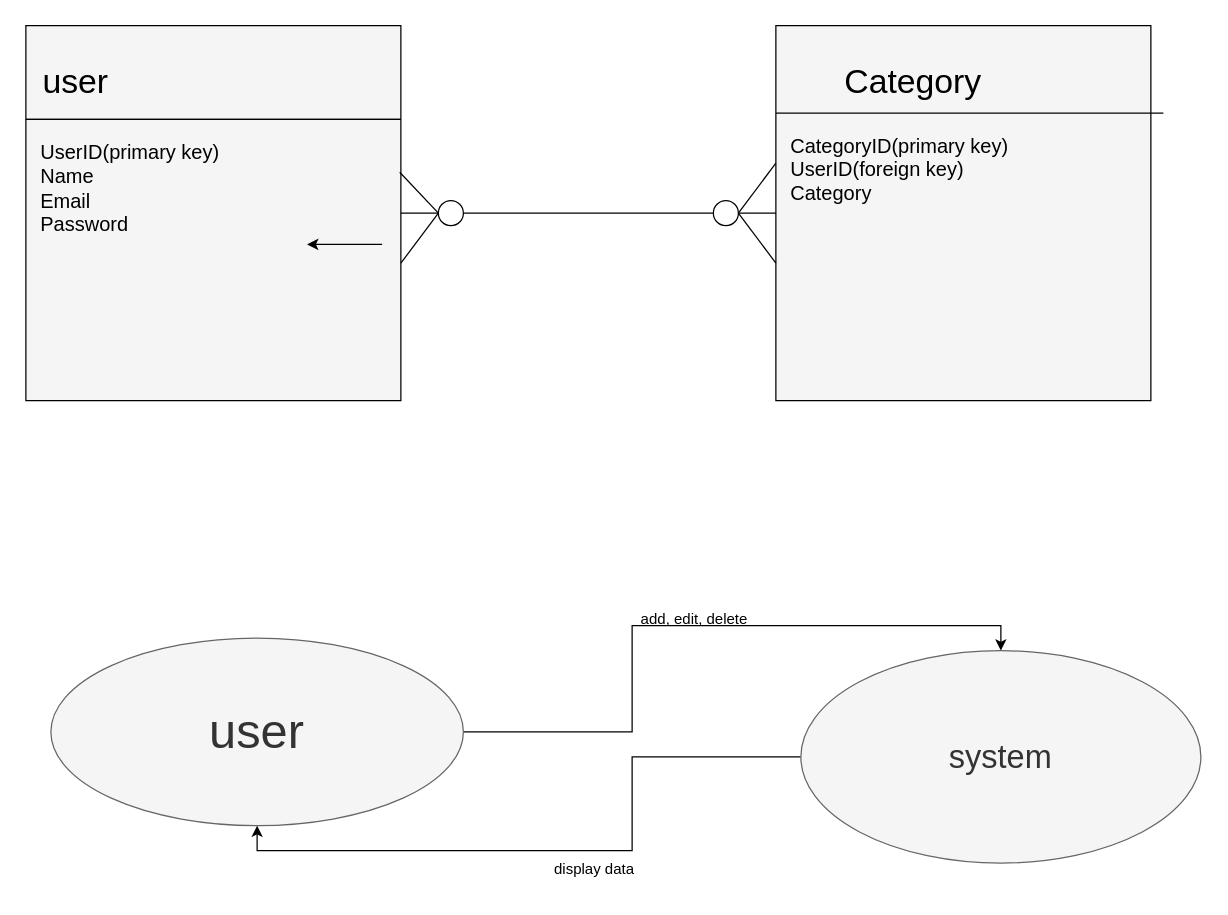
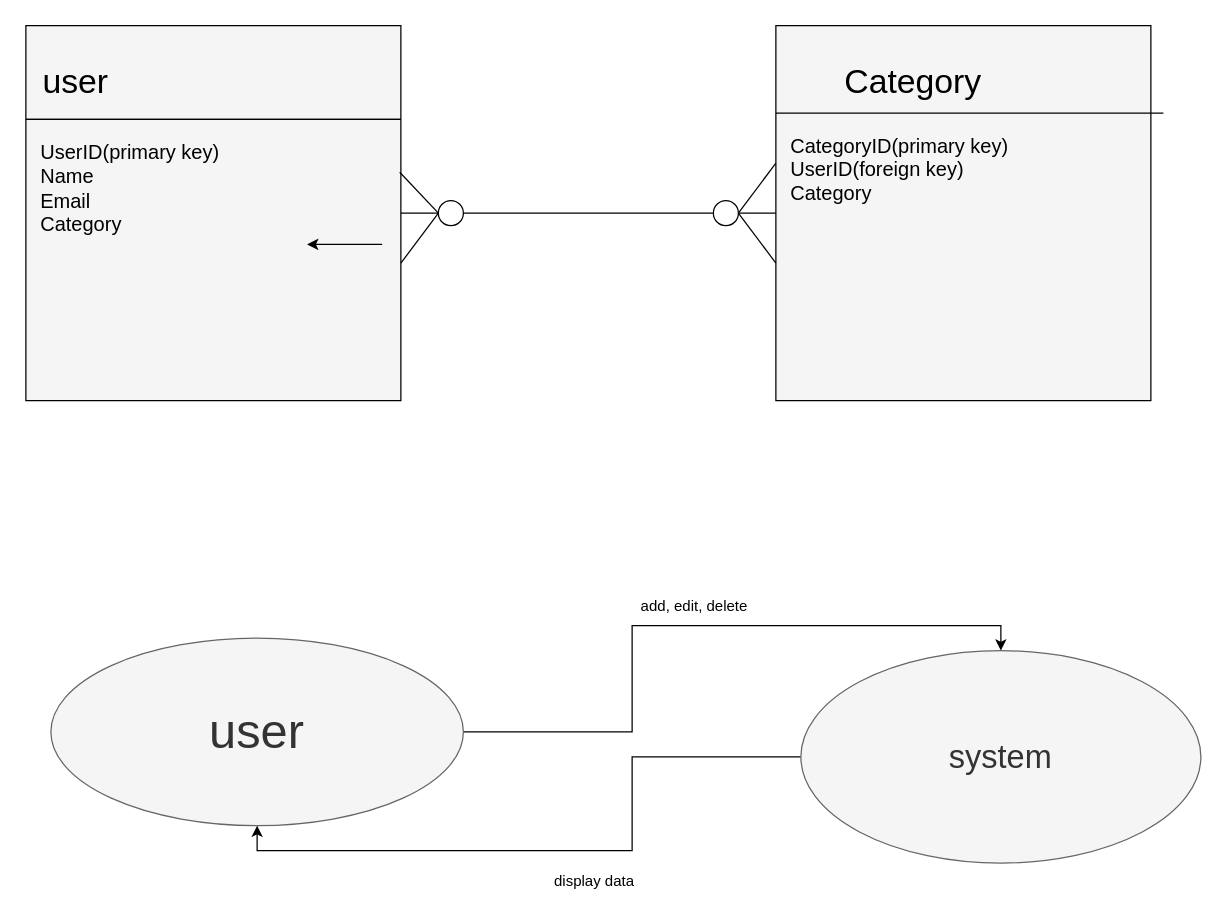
(117, 188) -> (117, 188)
(694, 619) -> (694, 607)
(594, 869) -> (594, 882)
